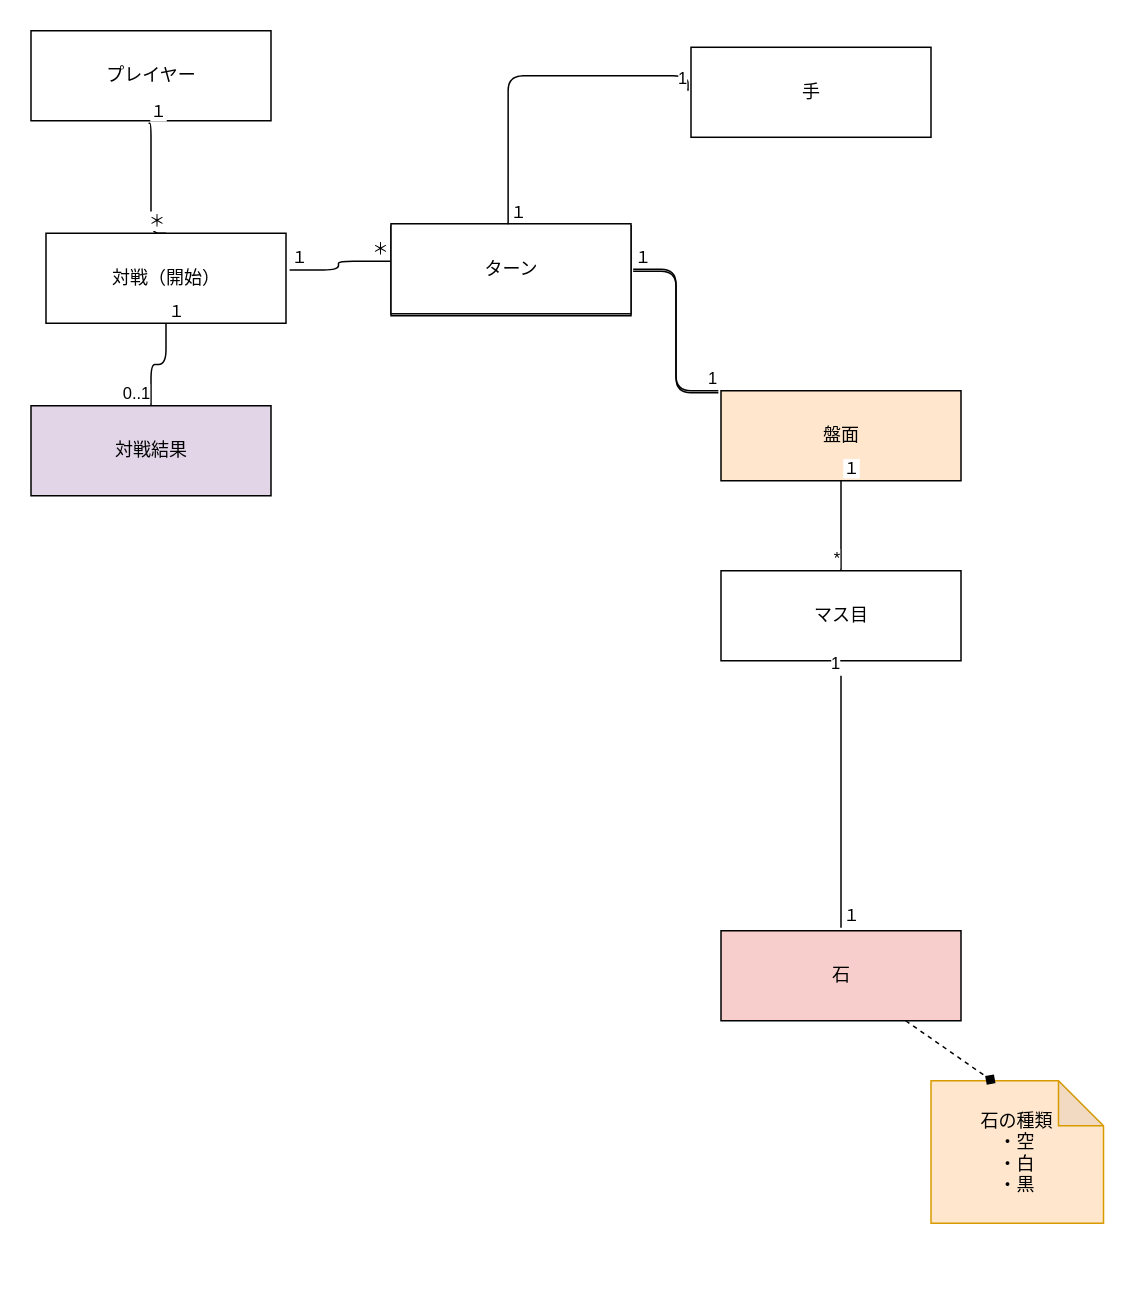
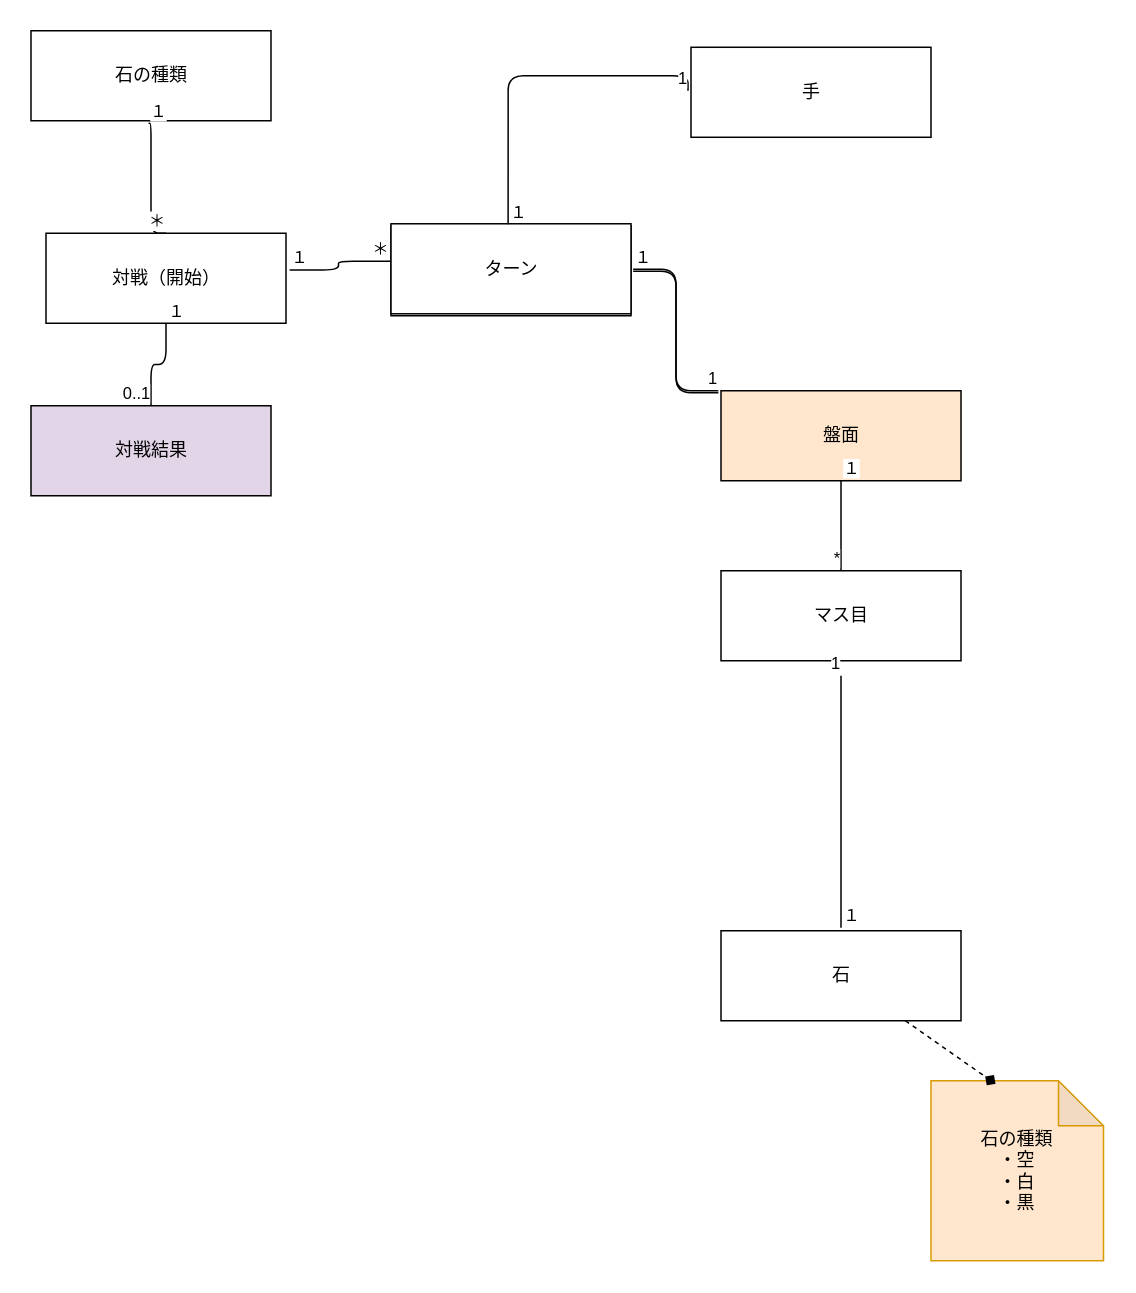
(152, 76) -> (152, 76)
(841, 976) -> (841, 976)
(1017, 1152) -> (1017, 1171)
